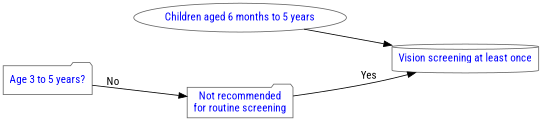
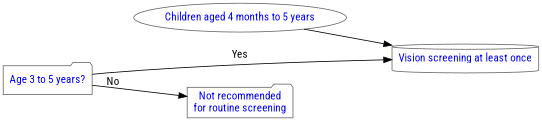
(240, 18) -> (240, 18)
(351, 87) -> (238, 65)
